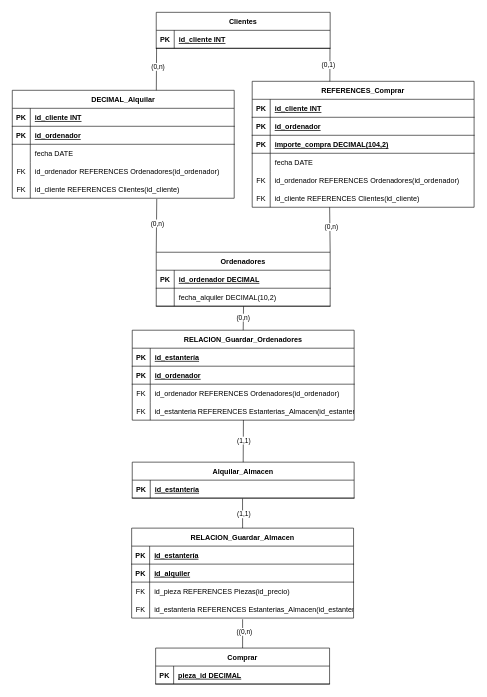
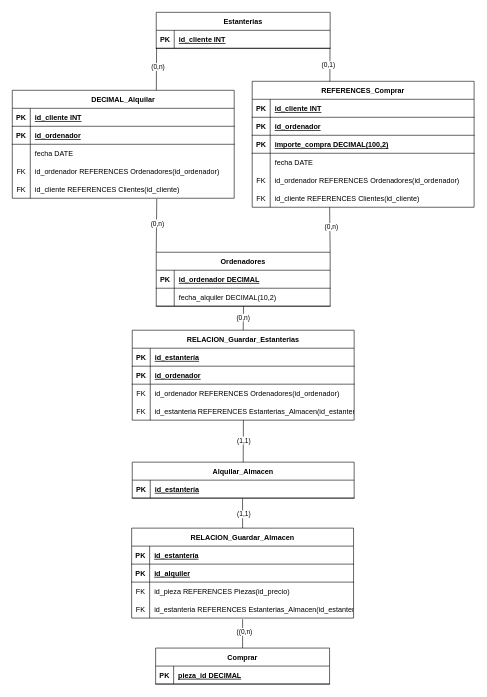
(243, 22) -> (243, 22)
(330, 145) -> (330, 145)
(243, 340) -> (243, 340)
